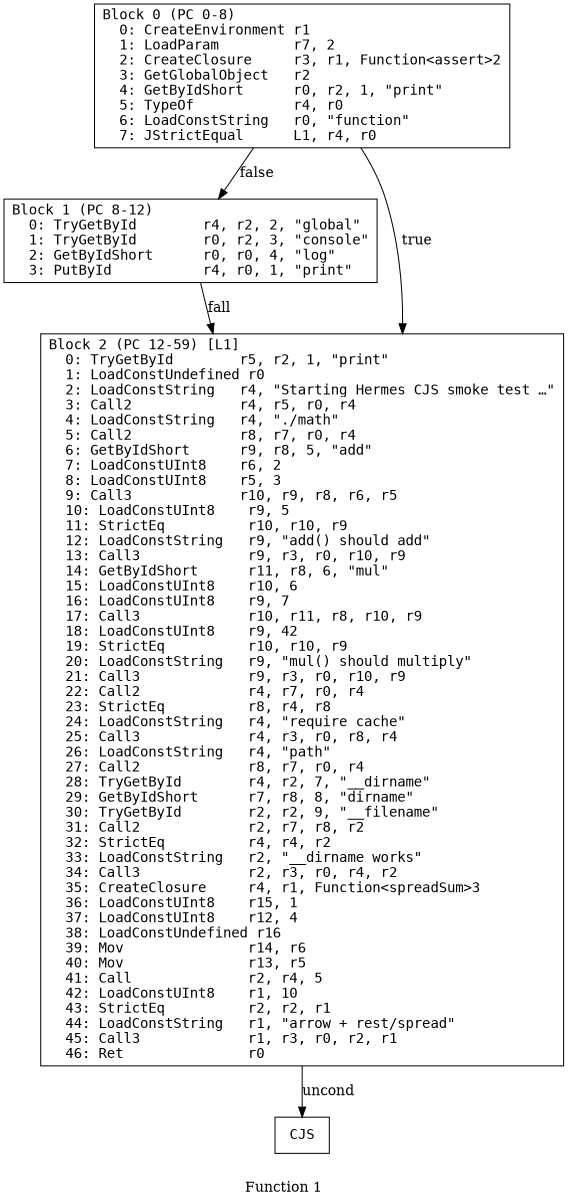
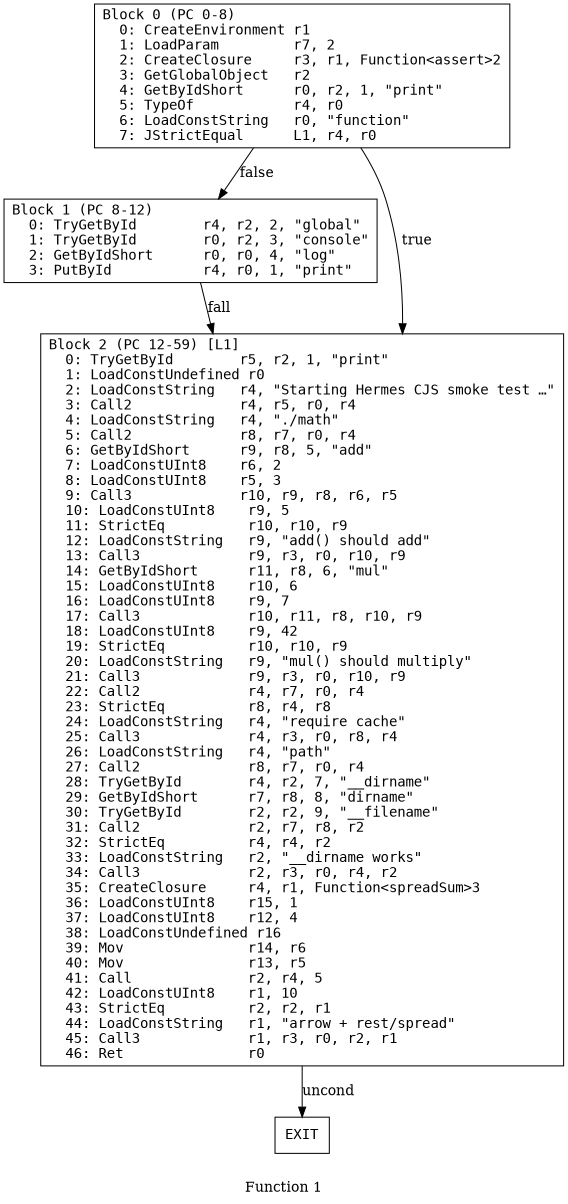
(302, 1135) -> (302, 1135)
